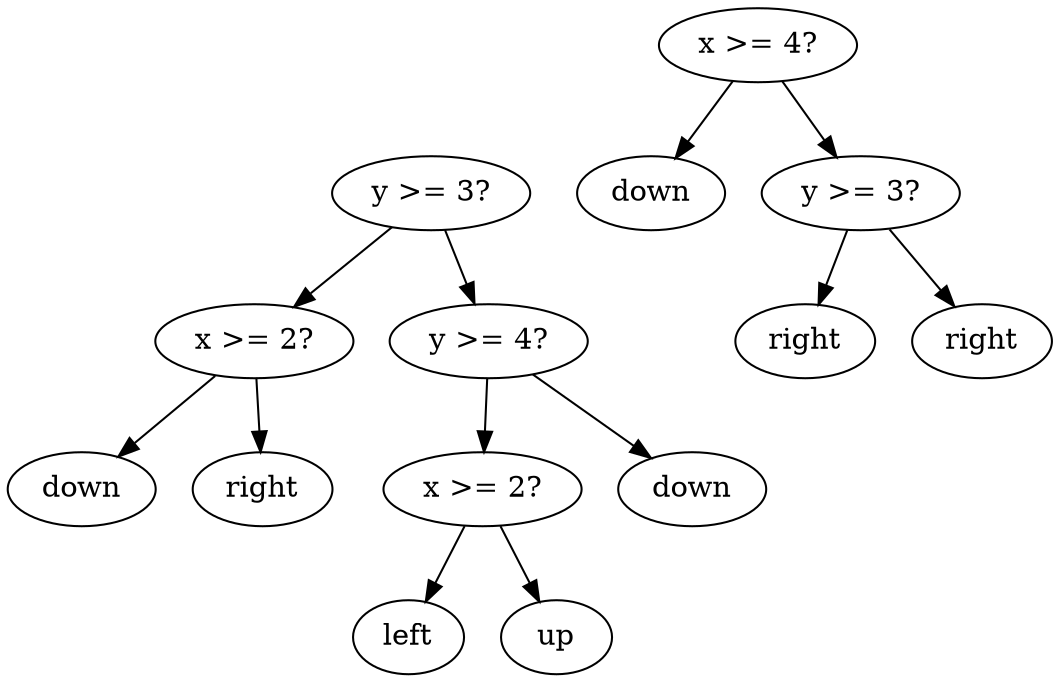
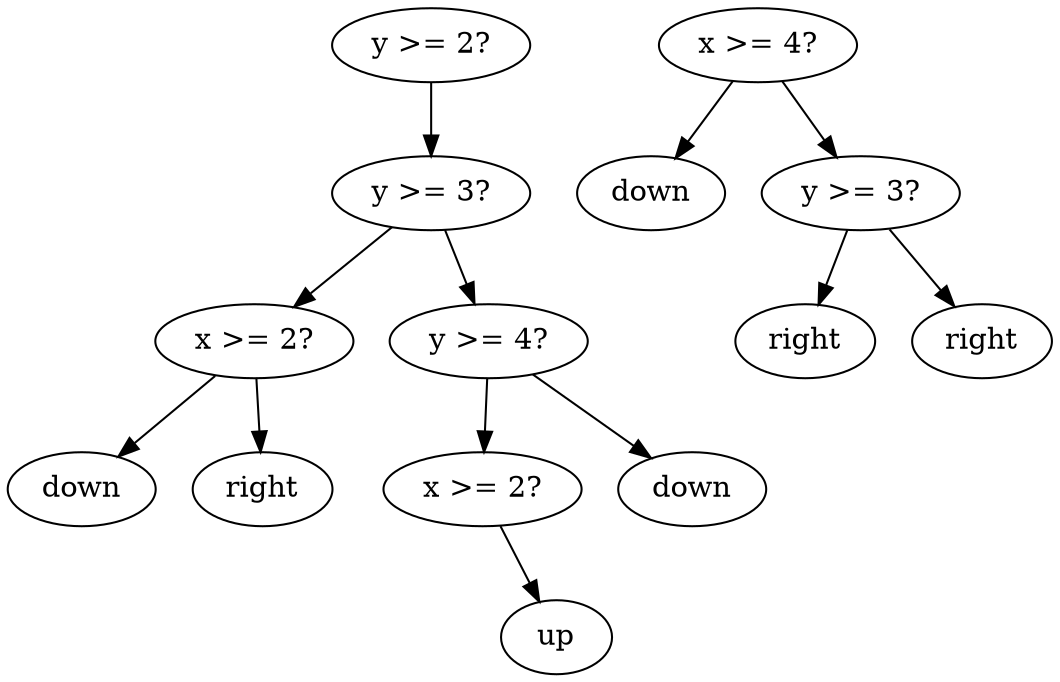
none -> (431, 45)
(409, 637) -> none
